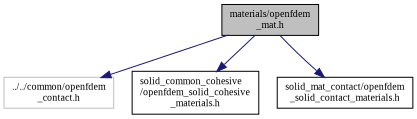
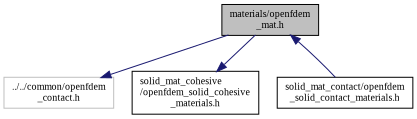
(298, 53) -> (317, 59)
(195, 93) -> (195, 93)
